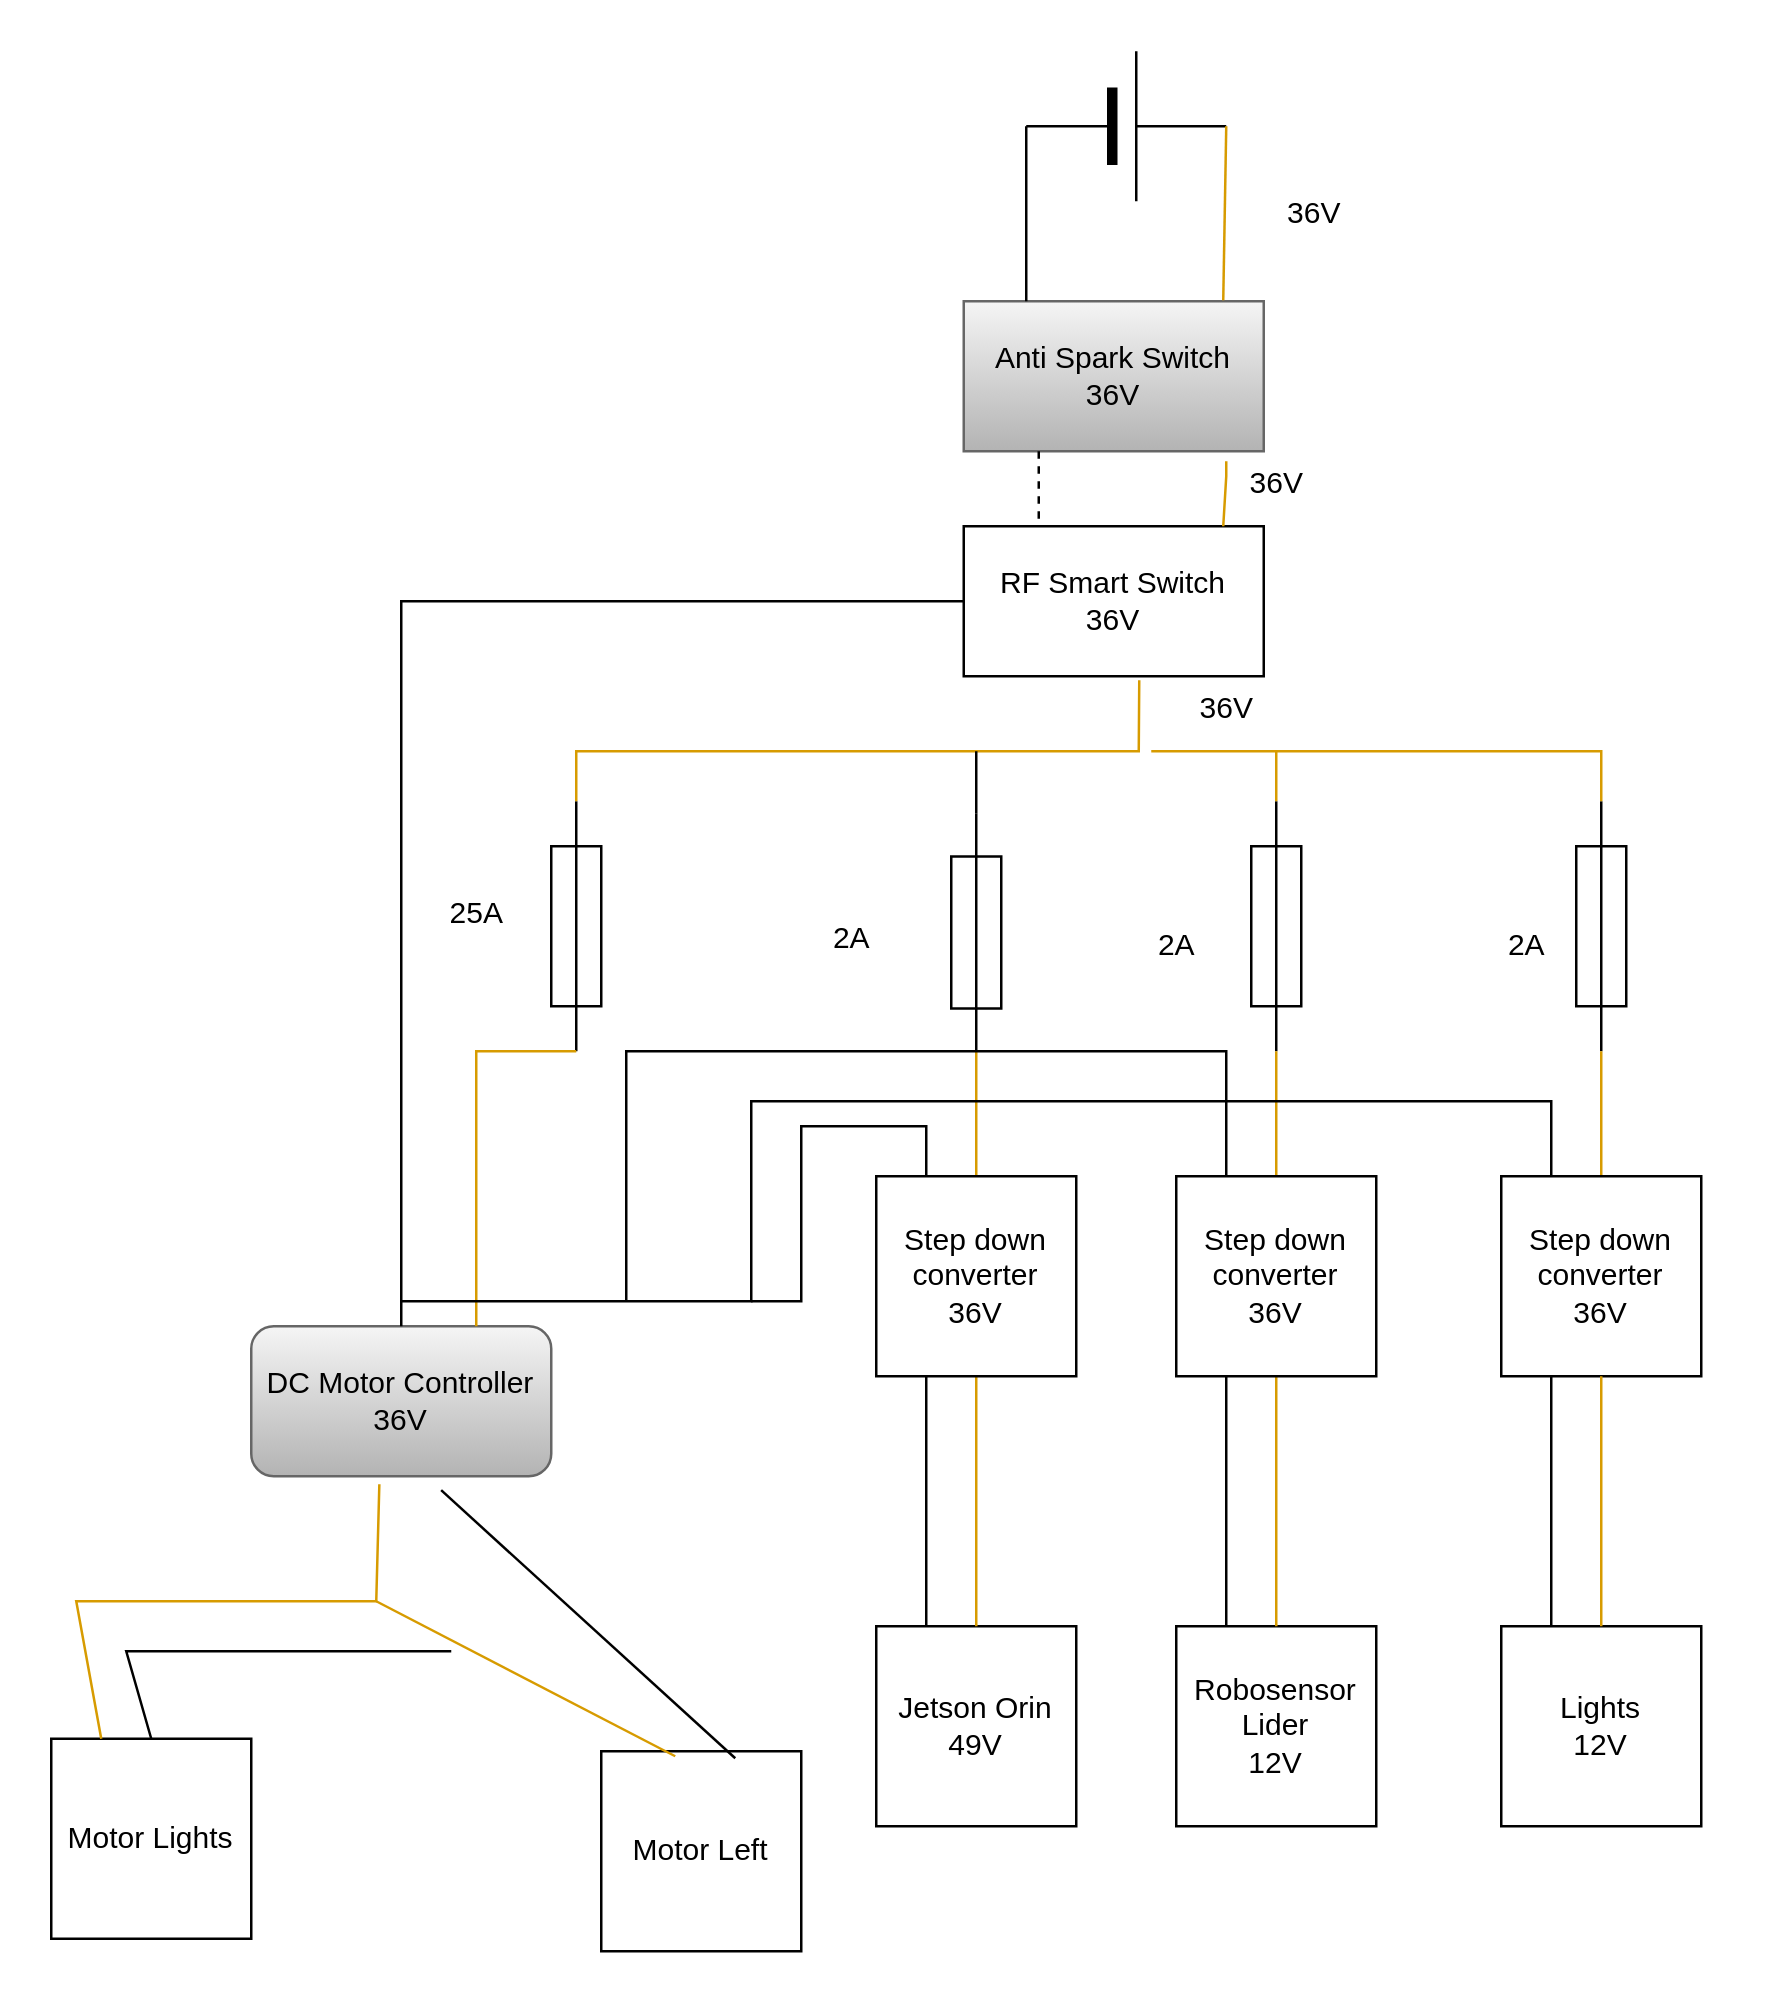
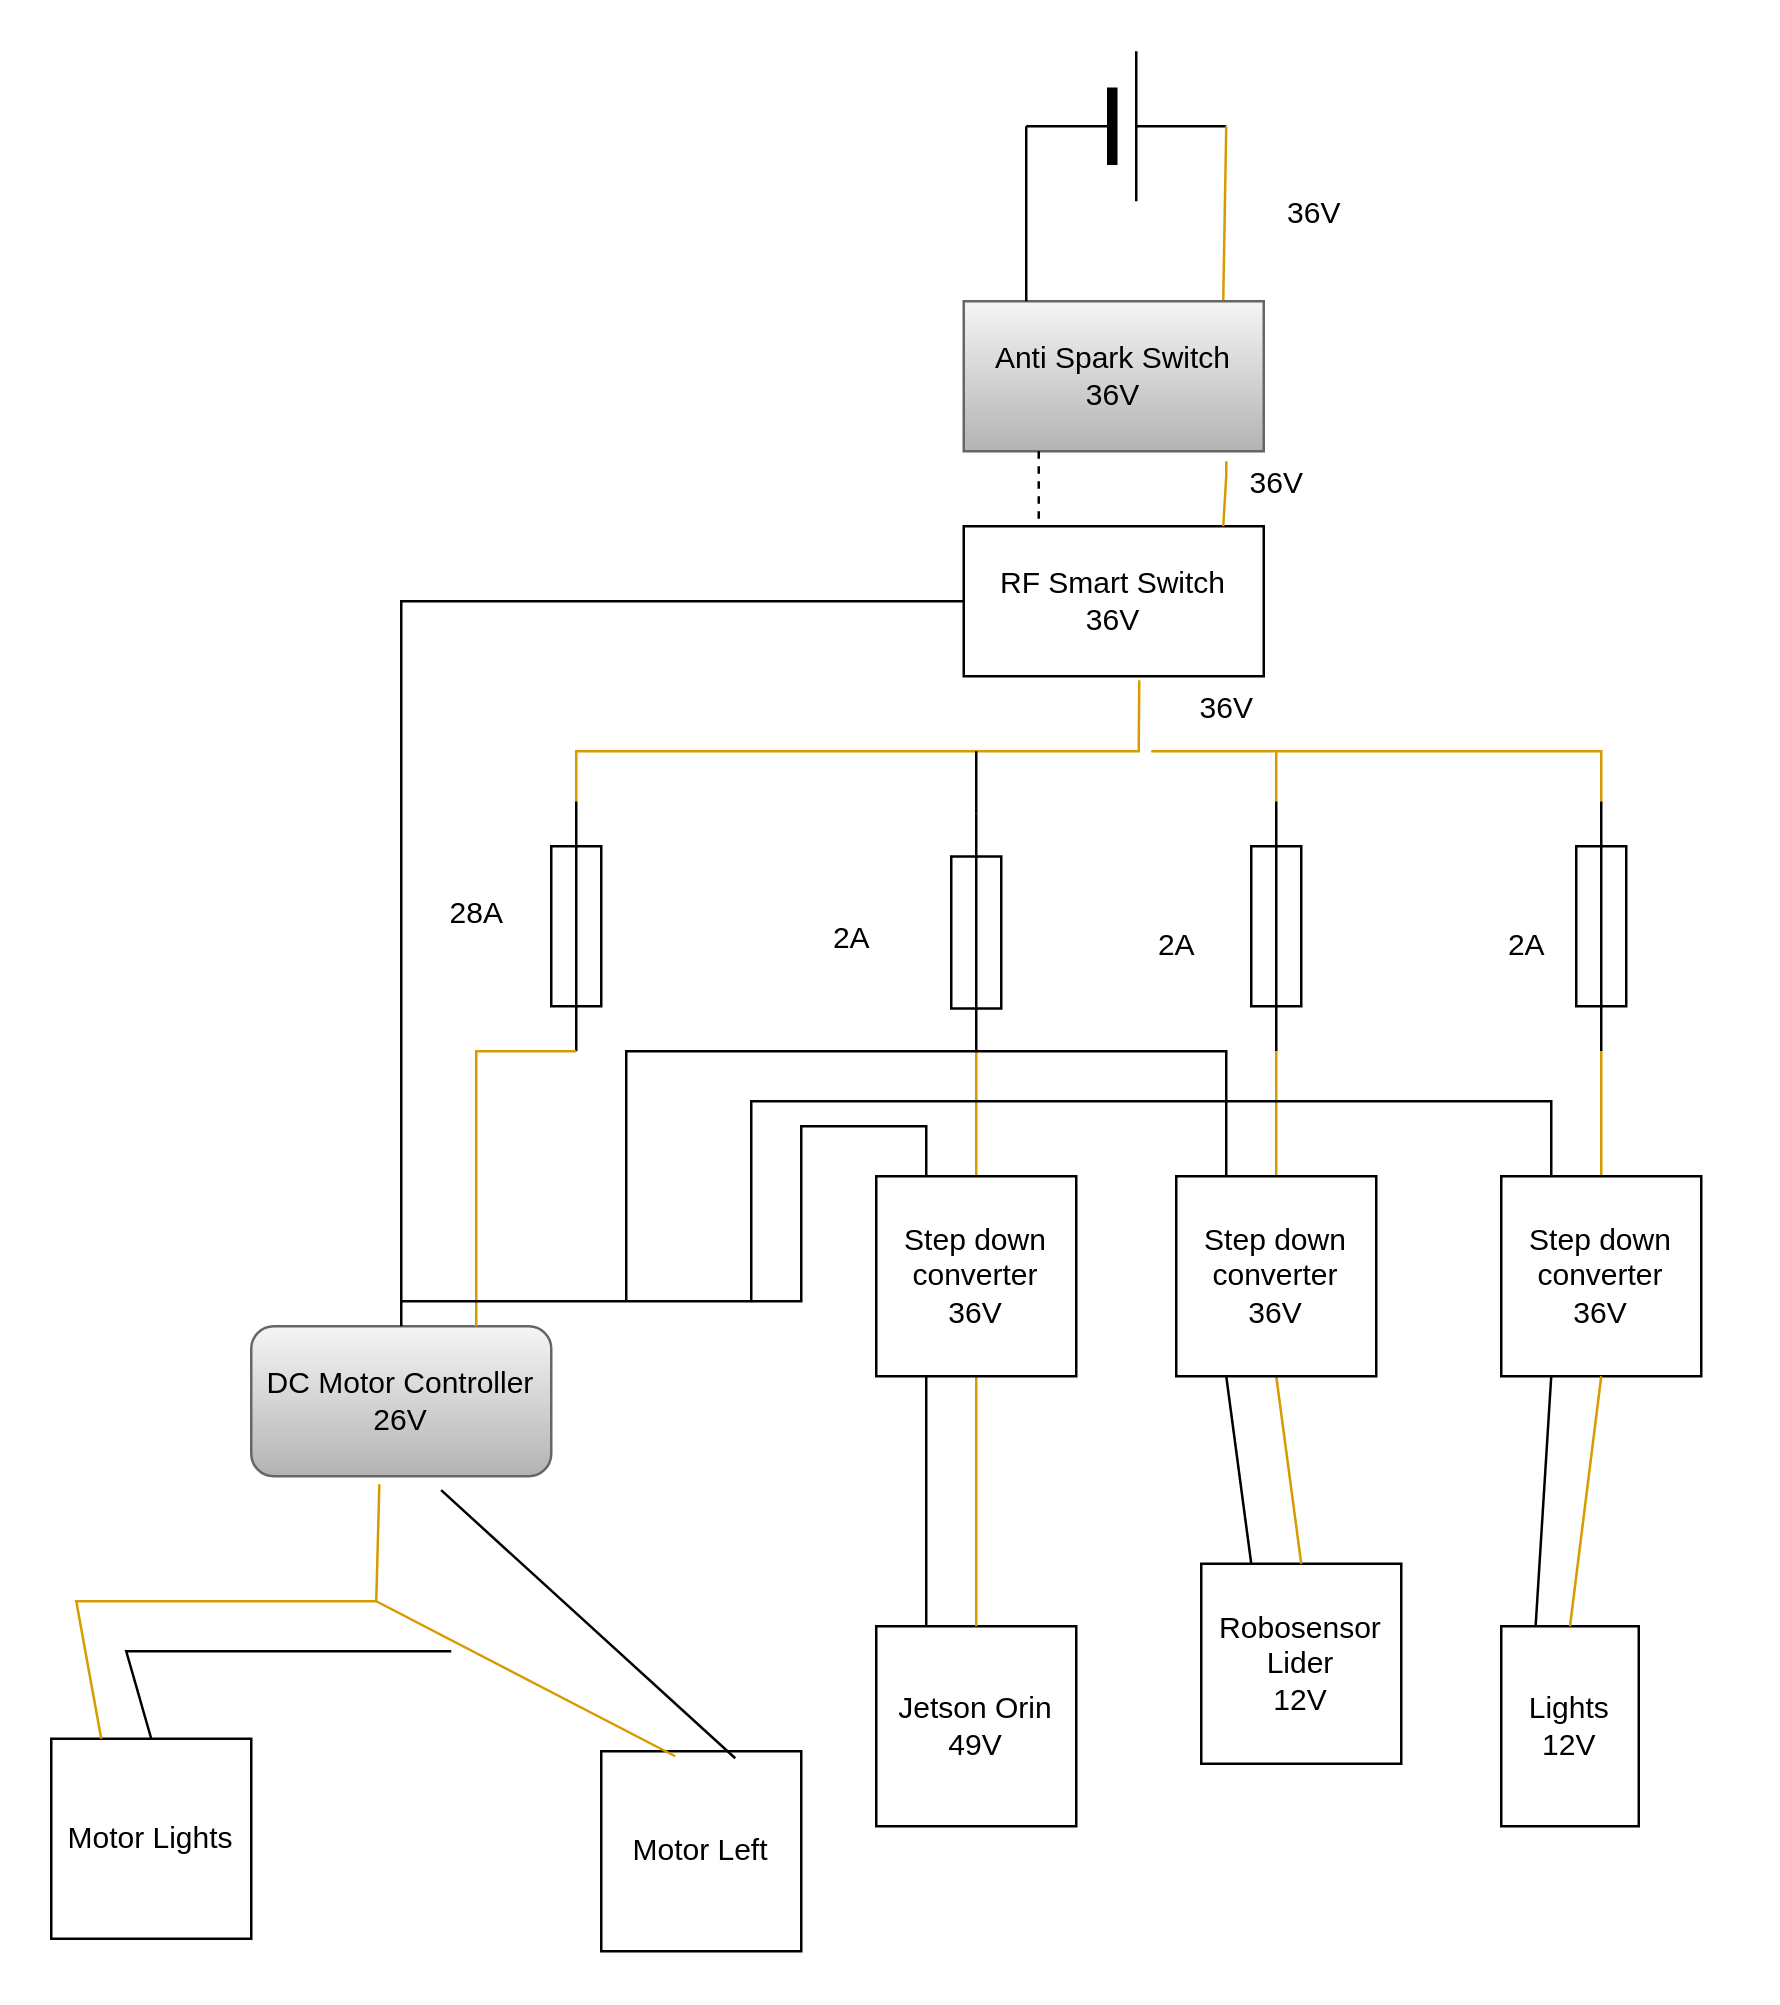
(478, 914) -> (478, 914)
(401, 1401) -> (401, 1401)
(1276, 1726) -> (1301, 1664)
(1601, 1726) -> (1570, 1726)
